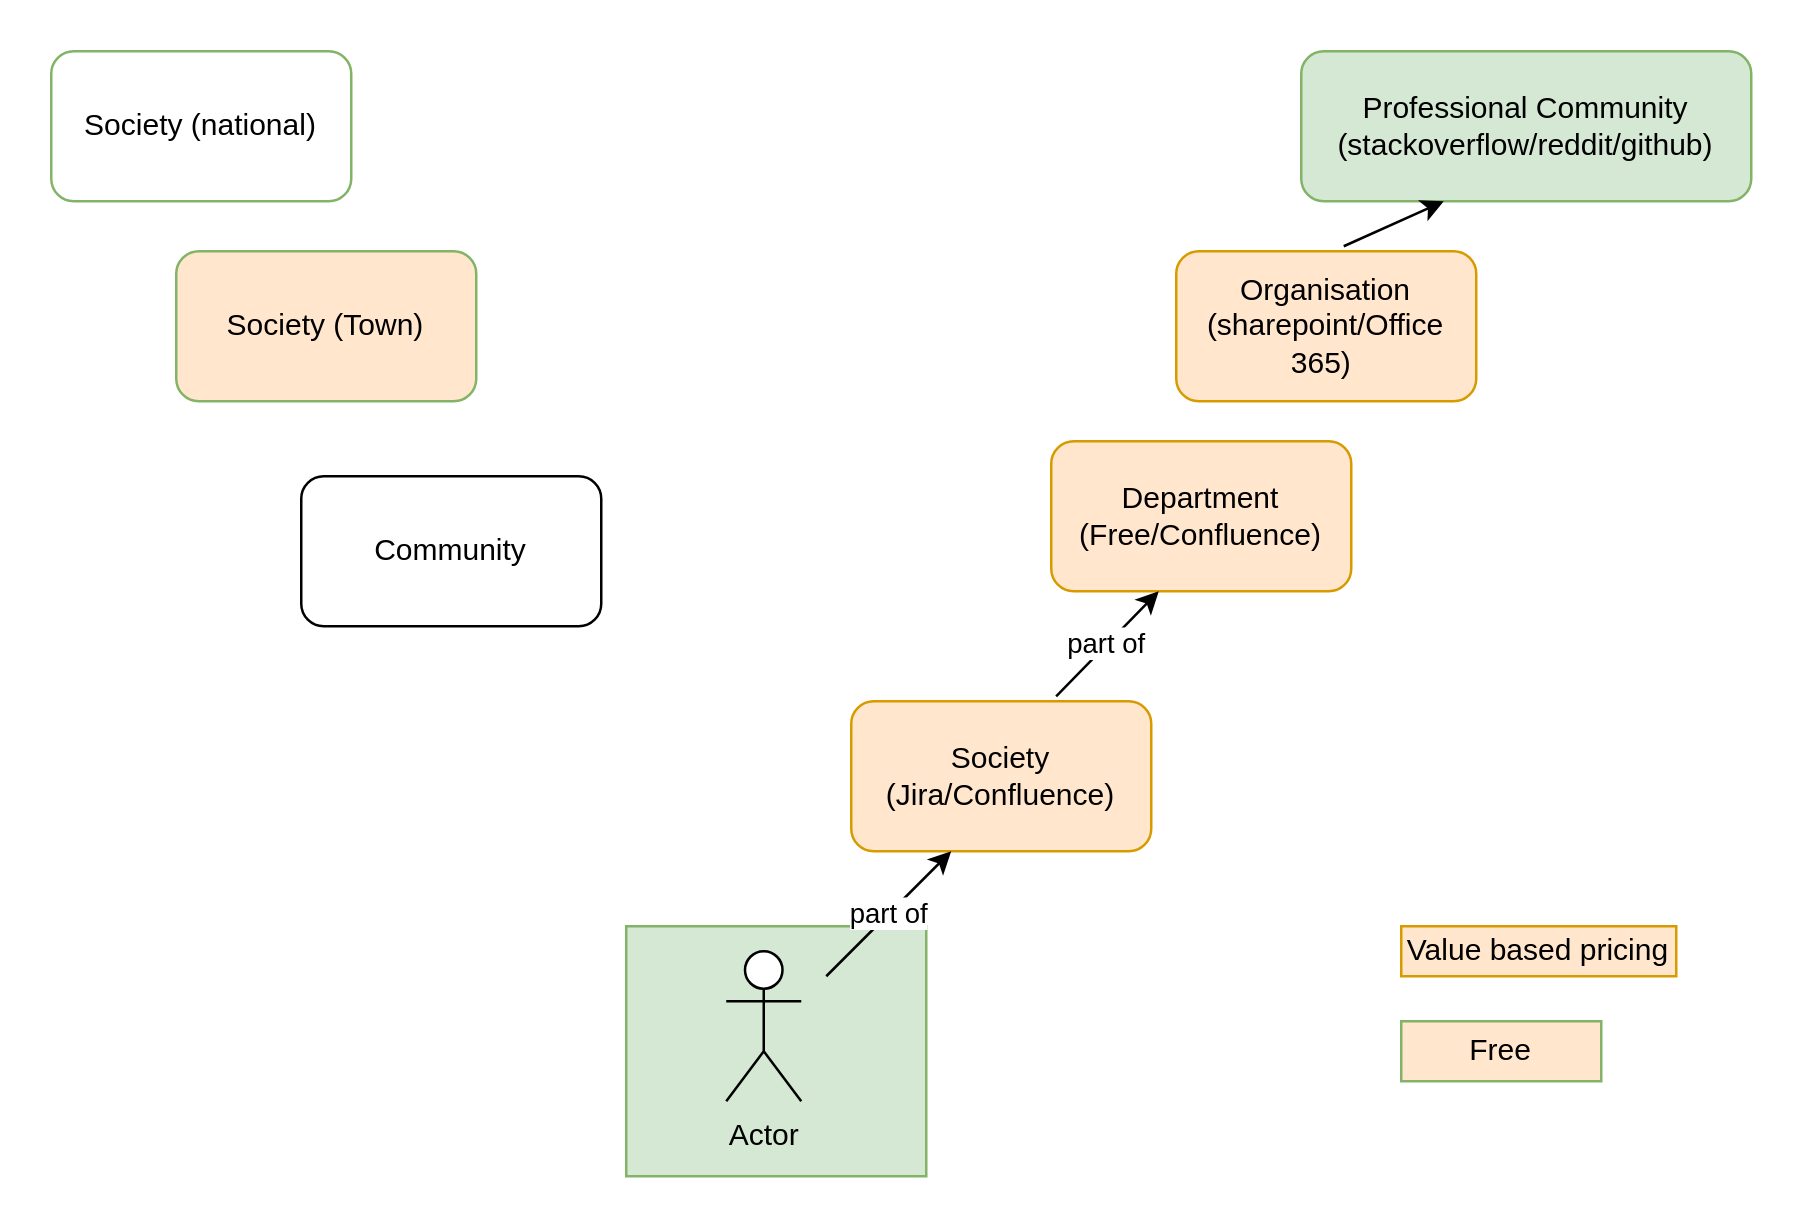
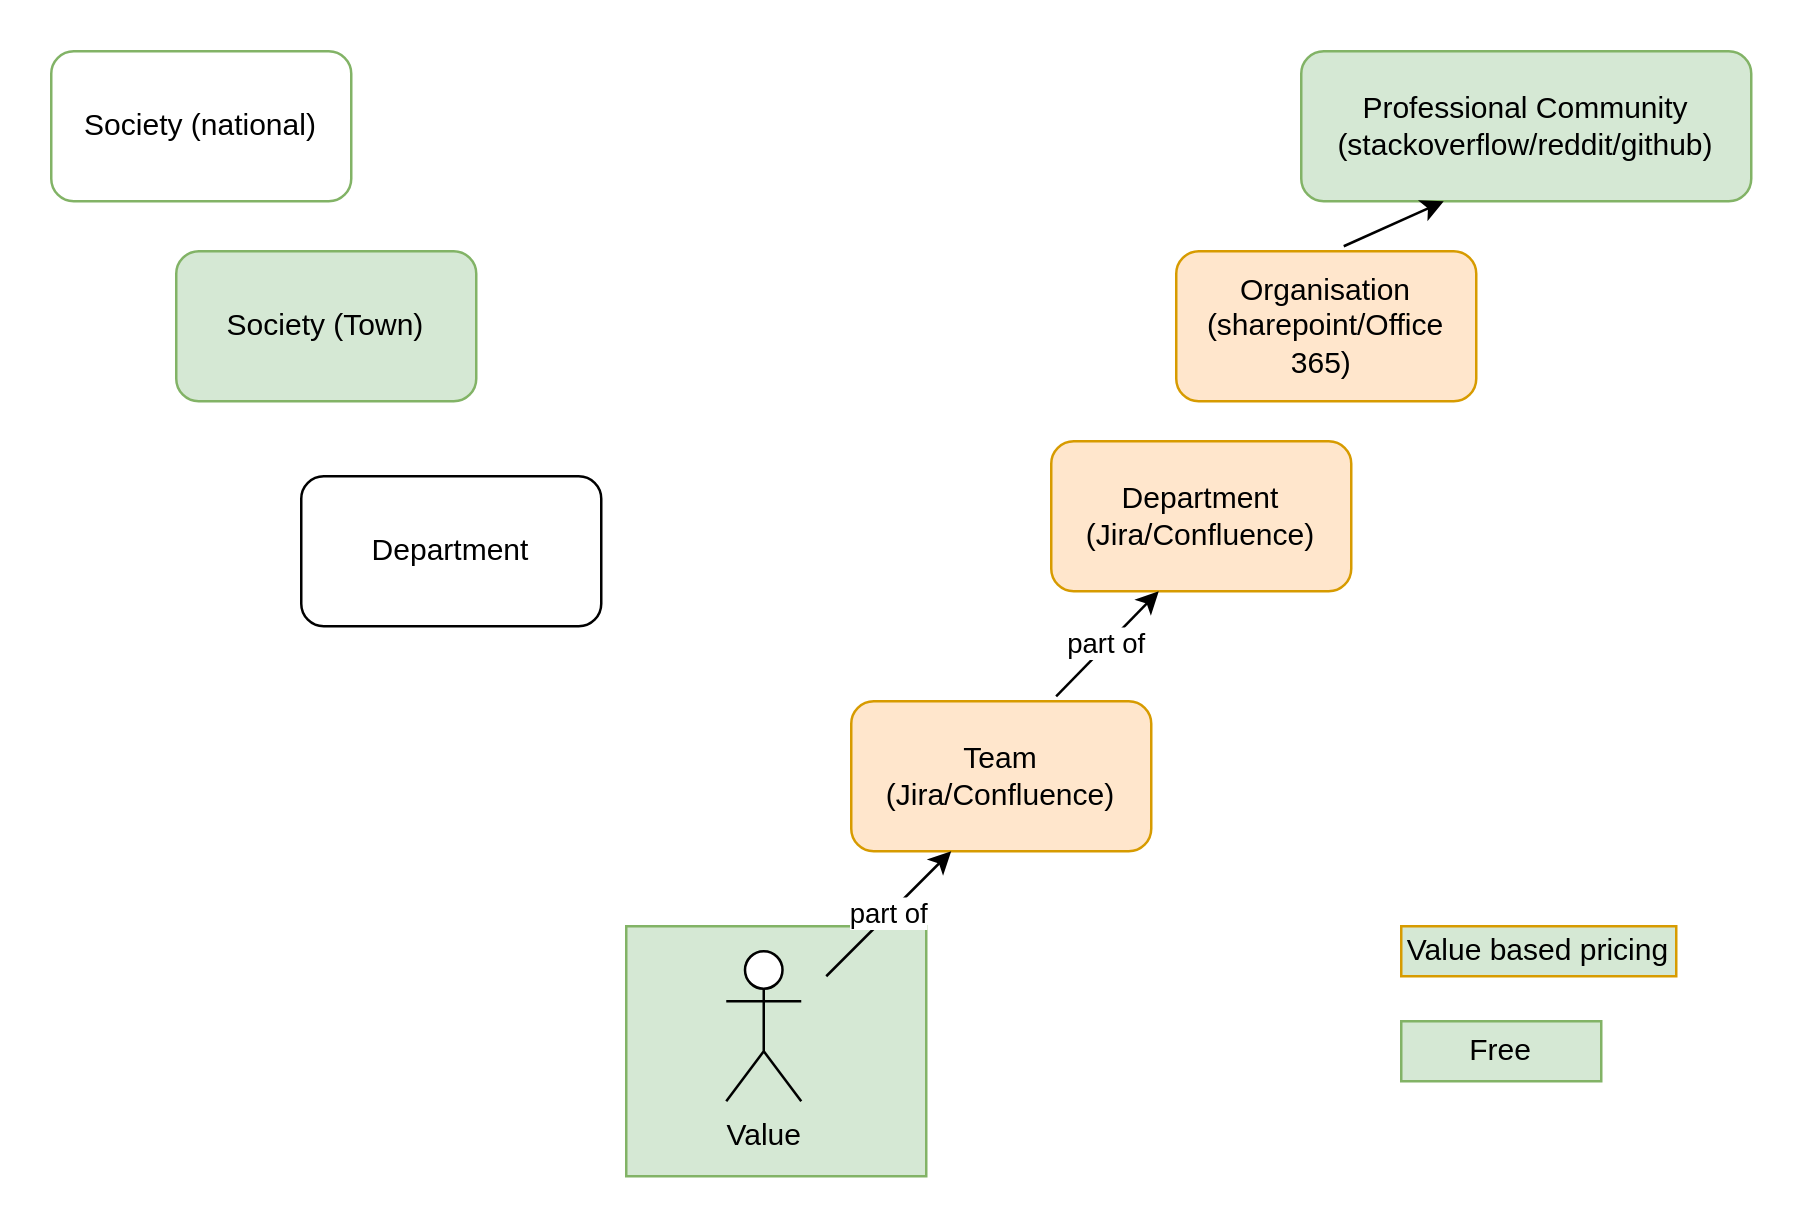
(326, 326) -> (326, 326)
(1201, 516) -> (1201, 516)
(451, 551) -> (451, 551)
(1001, 776) -> (1001, 776)
(1539, 951) -> (1539, 951)
(1501, 1051) -> (1501, 1051)
(765, 1137) -> (765, 1137)
